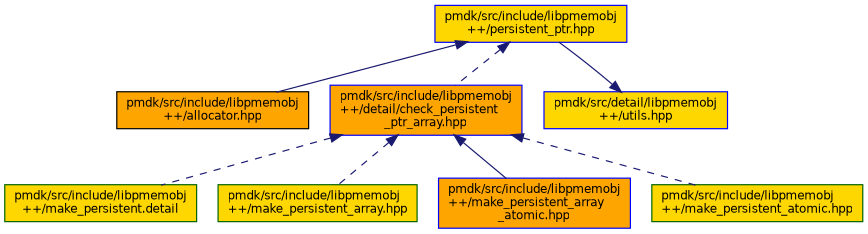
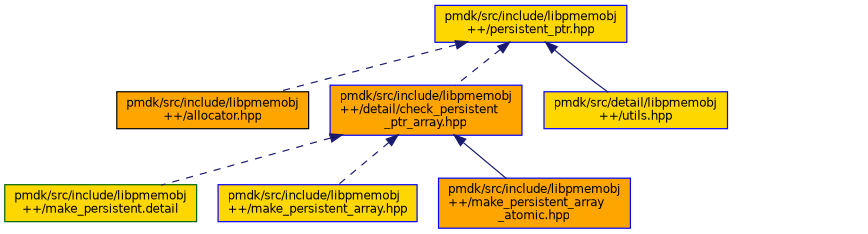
(586, 63) -> (581, 72)
(366, 69) -> (366, 69)
(318, 203) -> (318, 203)
(757, 203) -> none
